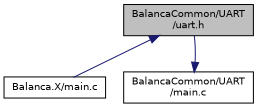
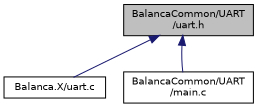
(195, 49) -> (182, 59)
(55, 87) -> (55, 87)
